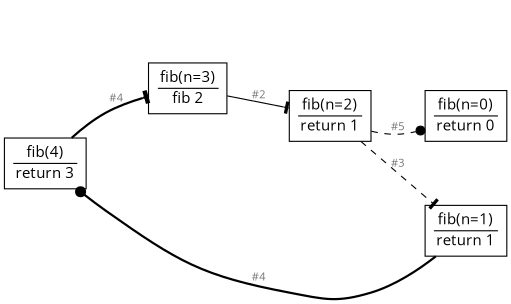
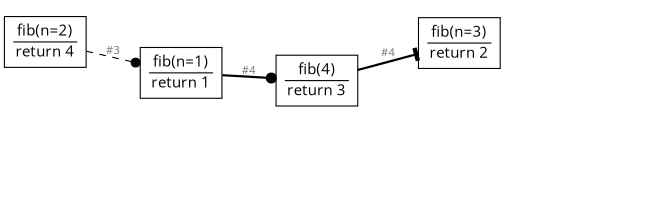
(188, 98) -> (459, 53)
(255, 101) -> none
(466, 116) -> none
(330, 126) -> (45, 52)
(396, 172) -> (109, 56)
